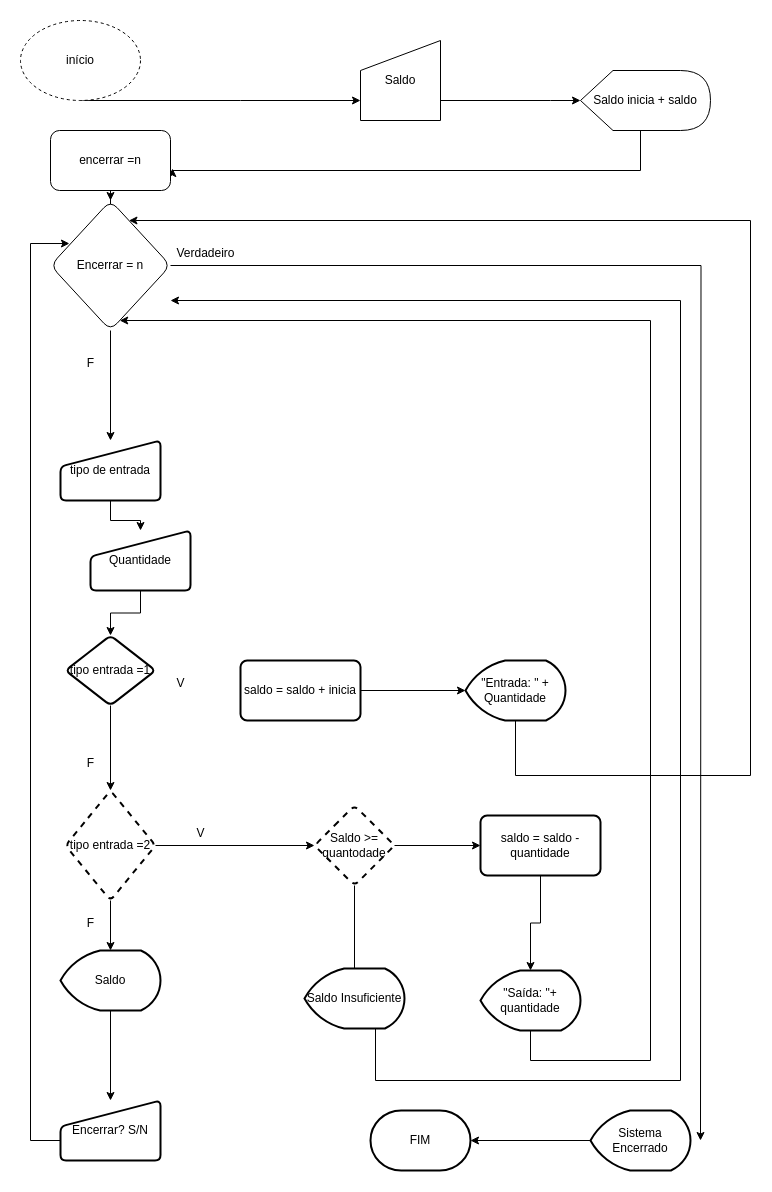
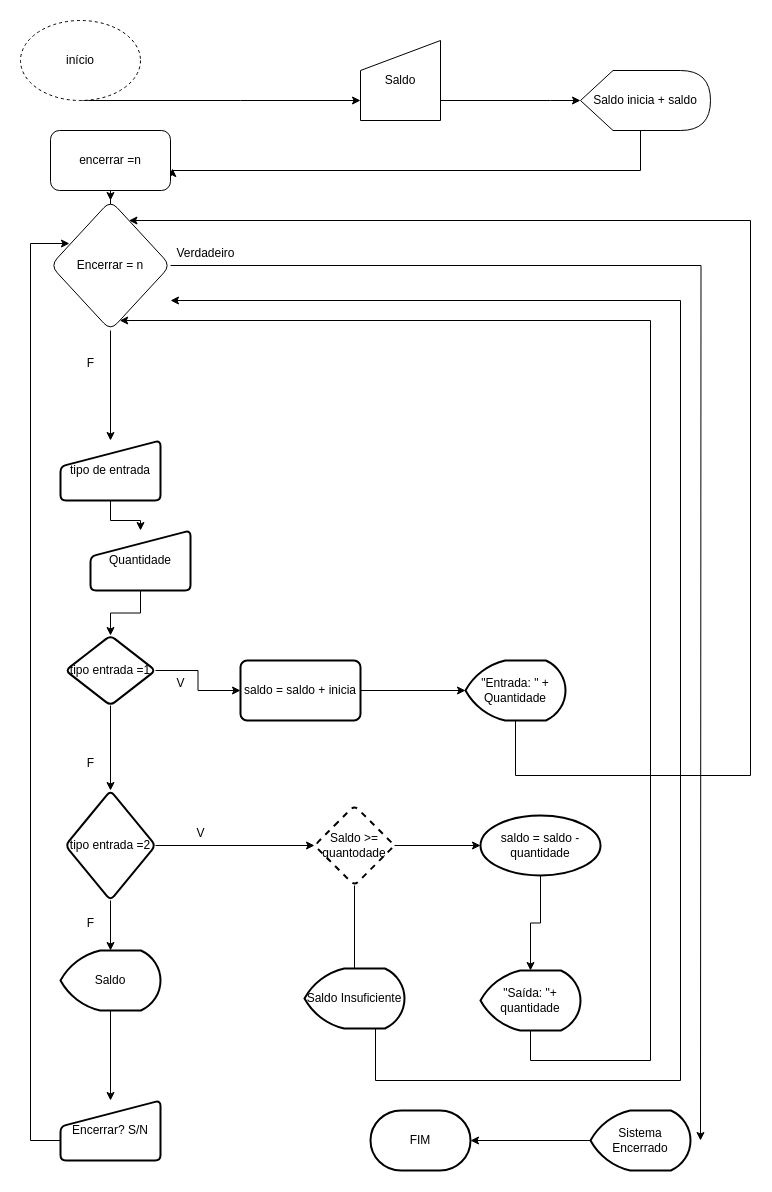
none -> (198, 678)
(111, 846) -> (111, 846)
(541, 846) -> (541, 846)
